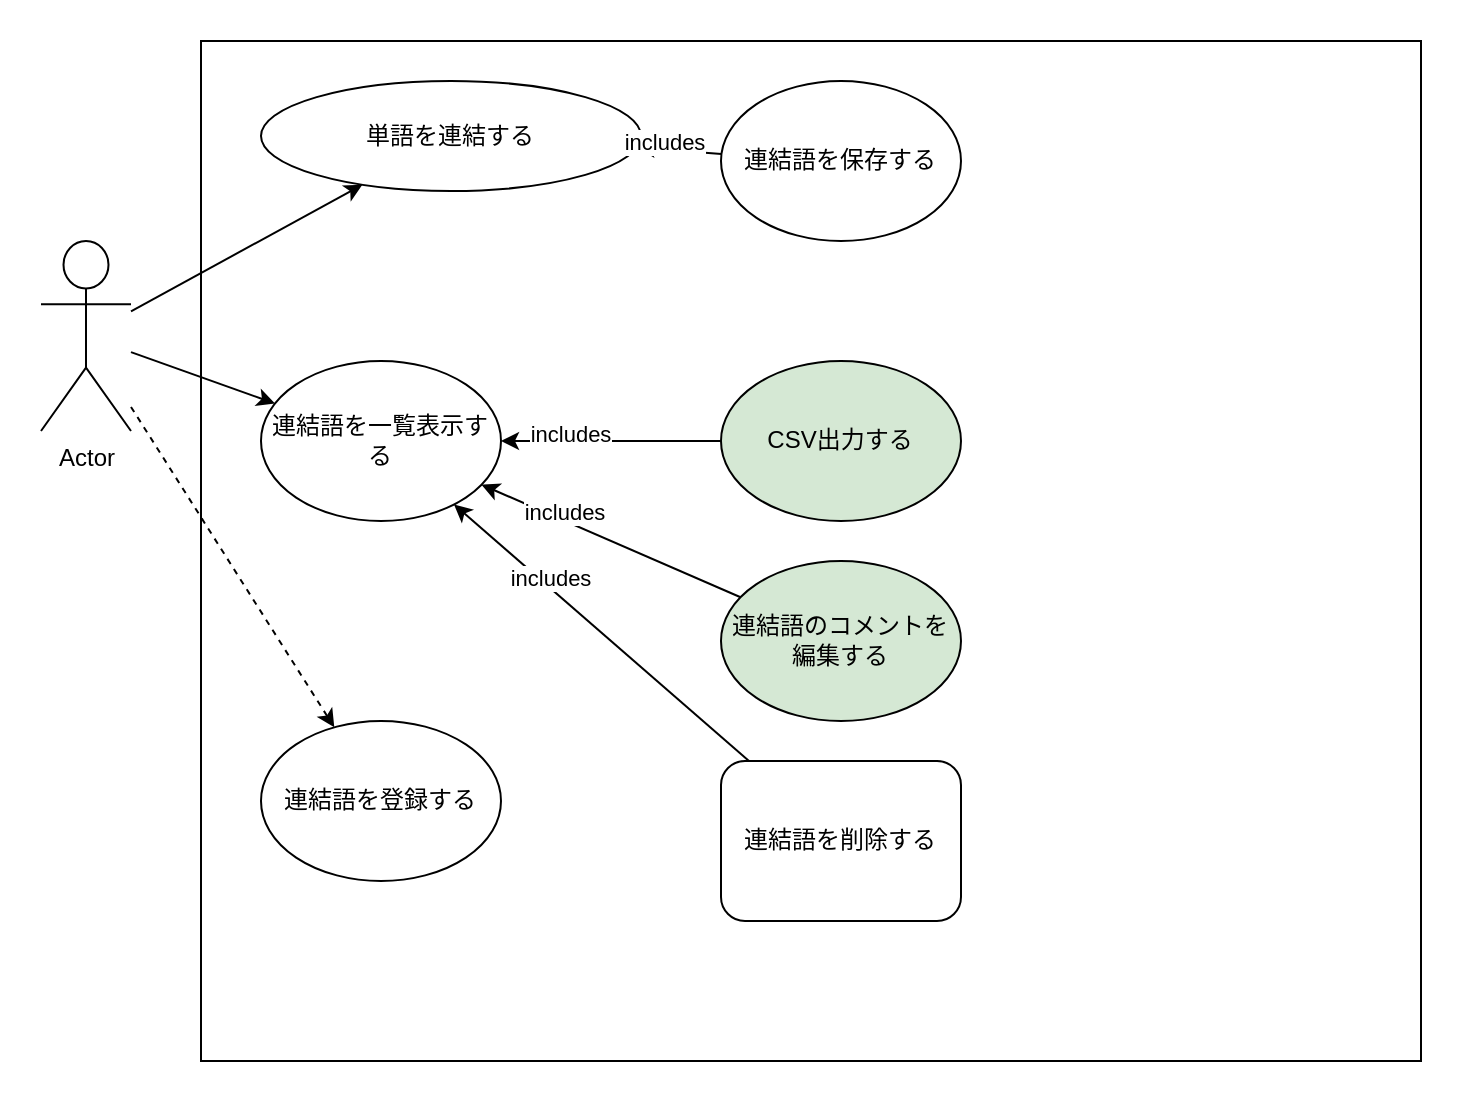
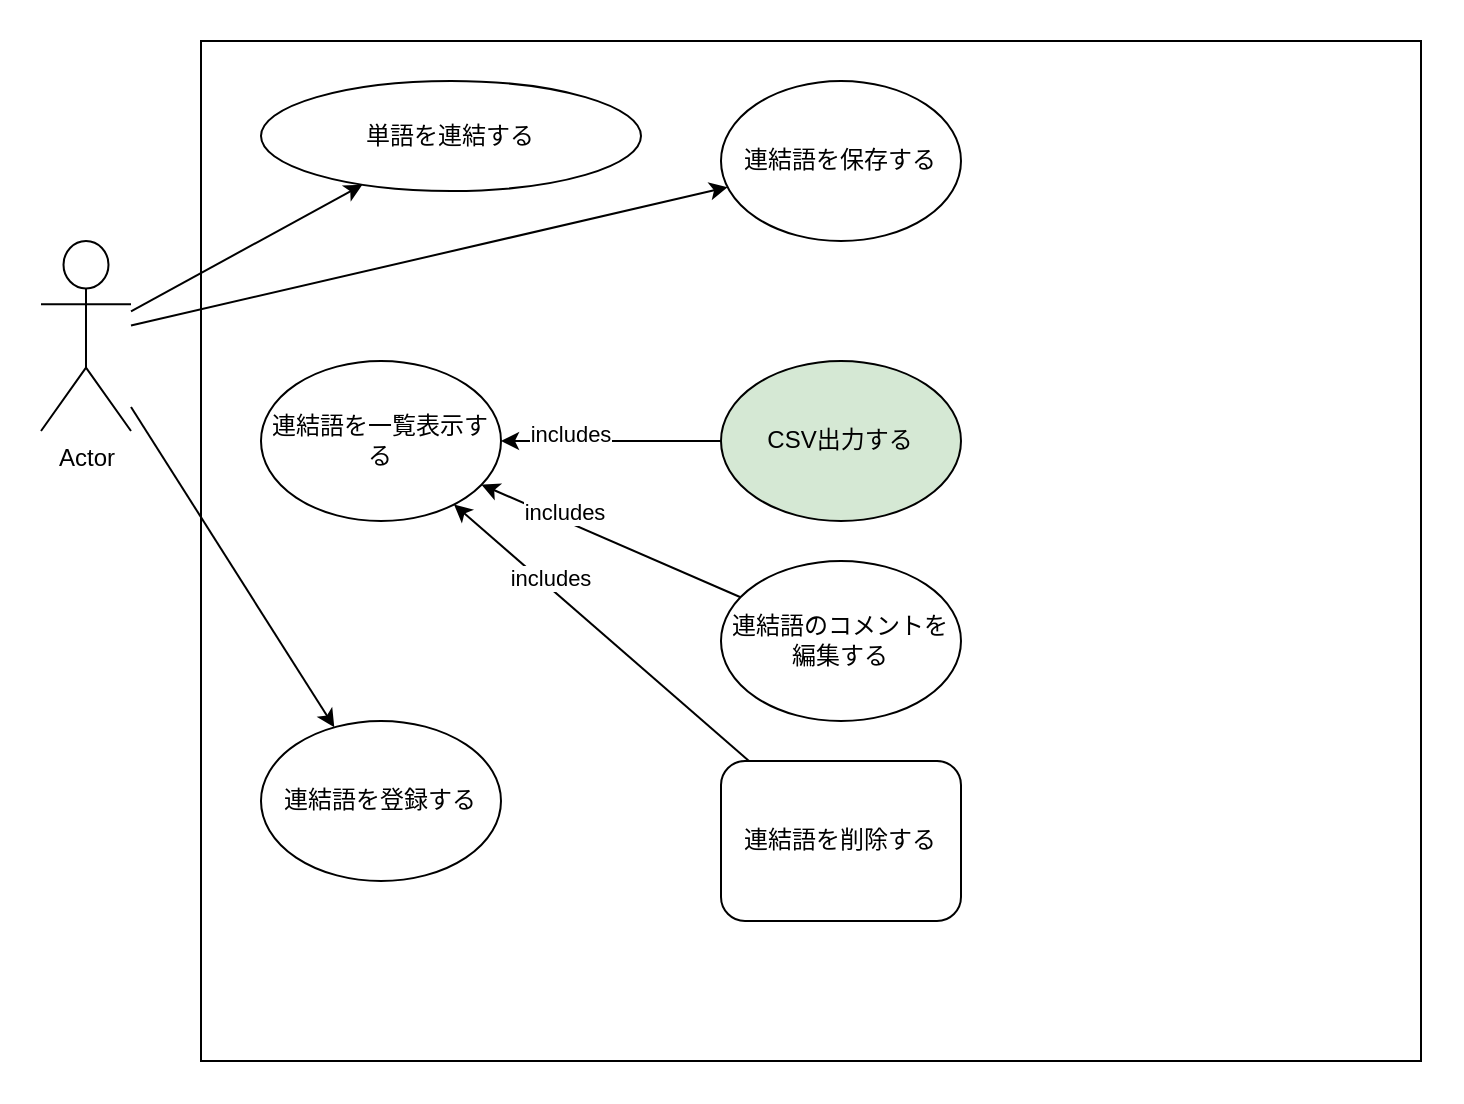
(670, 150) -> none
(197, 376) -> (423, 258)
(228, 560) -> (228, 560)
(841, 641) -> (841, 641)
